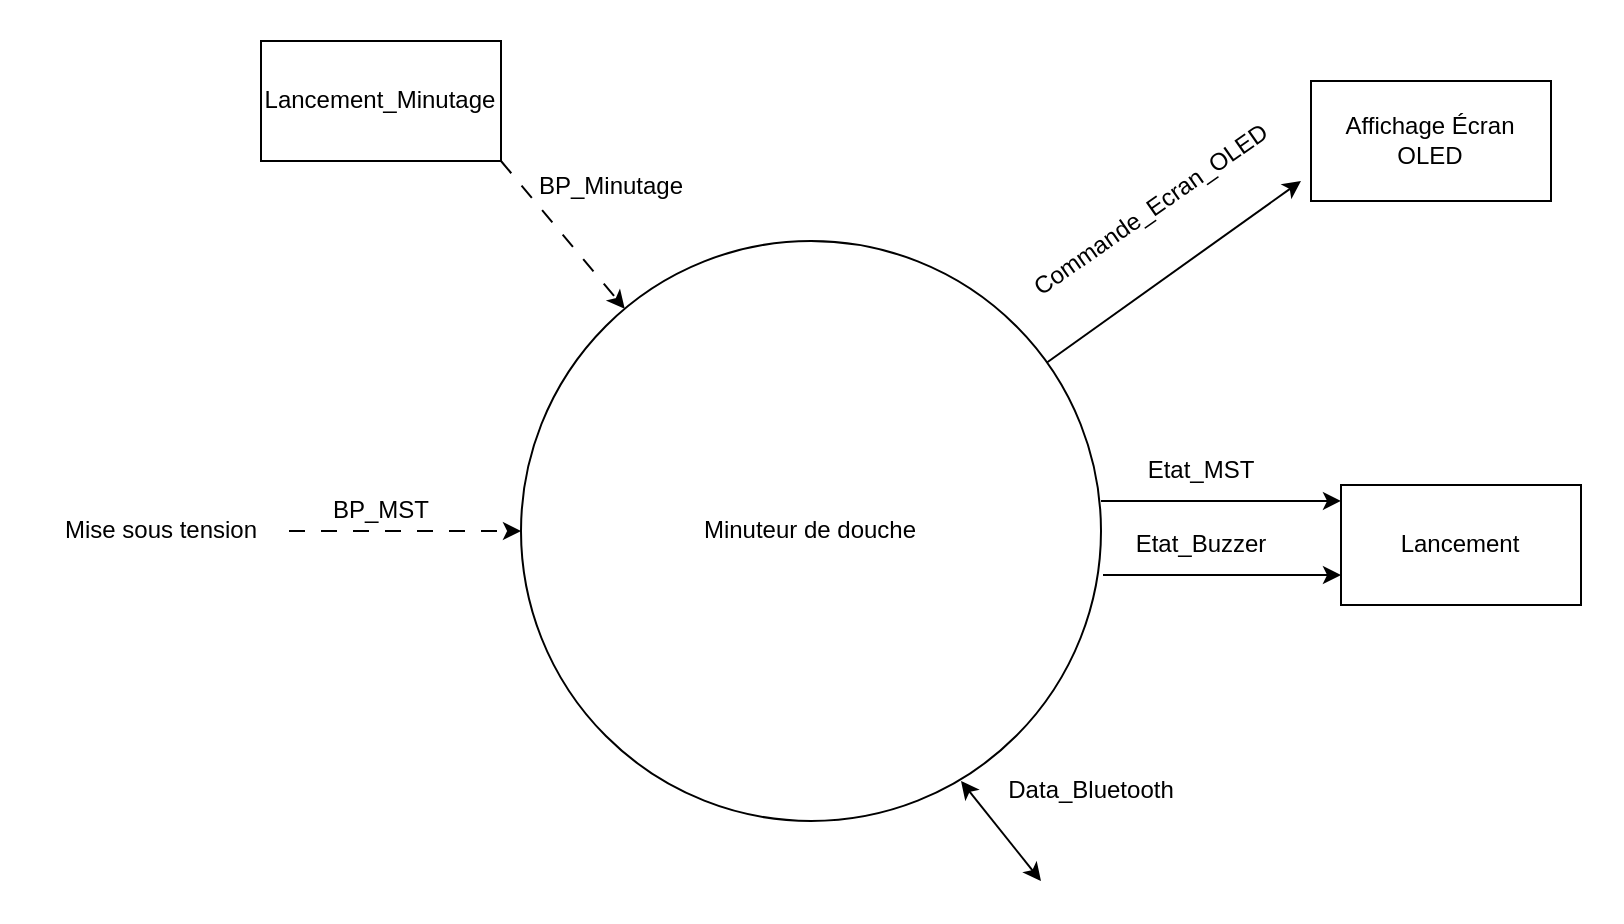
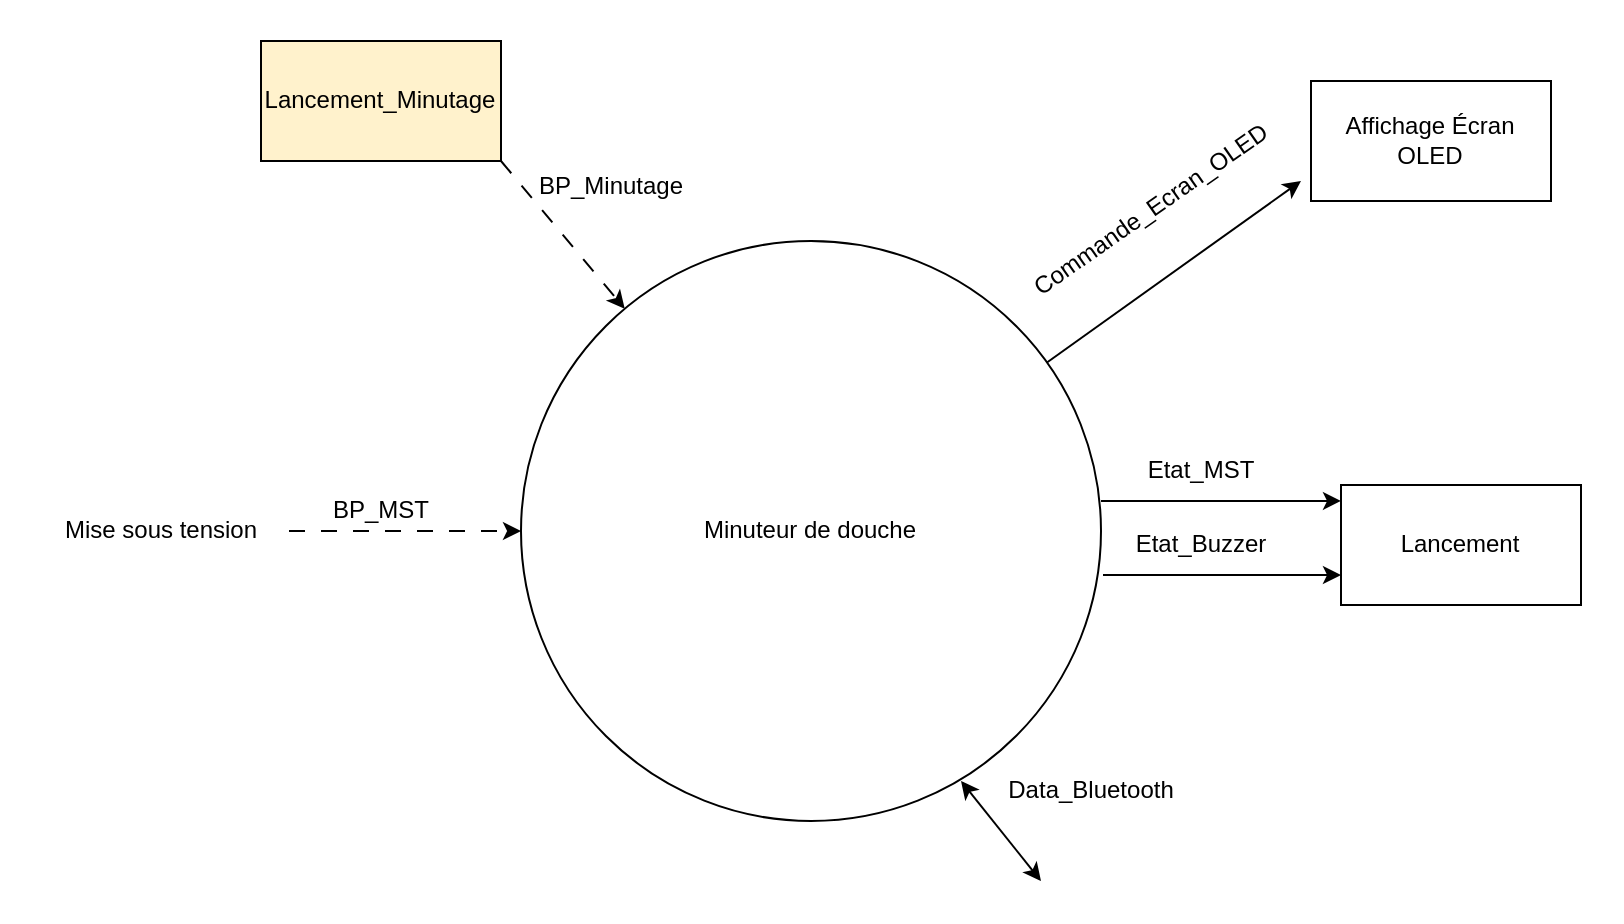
(381, 101) -> (381, 101)
